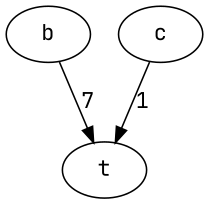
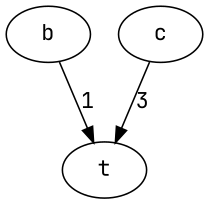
(88, 102) -> (88, 102)
(143, 102) -> (143, 102)
